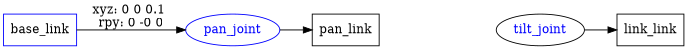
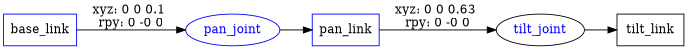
(346, 30) -> (346, 30)
none -> (433, 30)
(650, 30) -> (650, 30)
